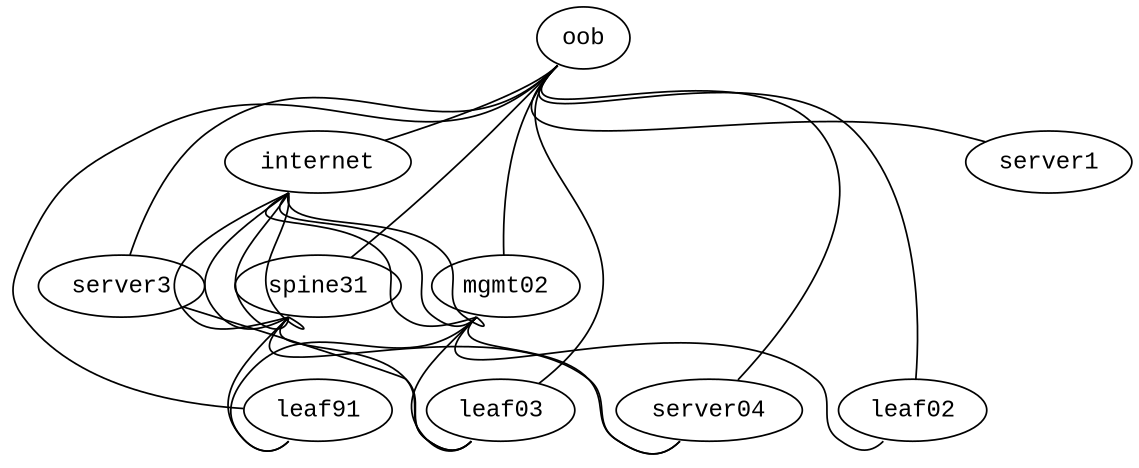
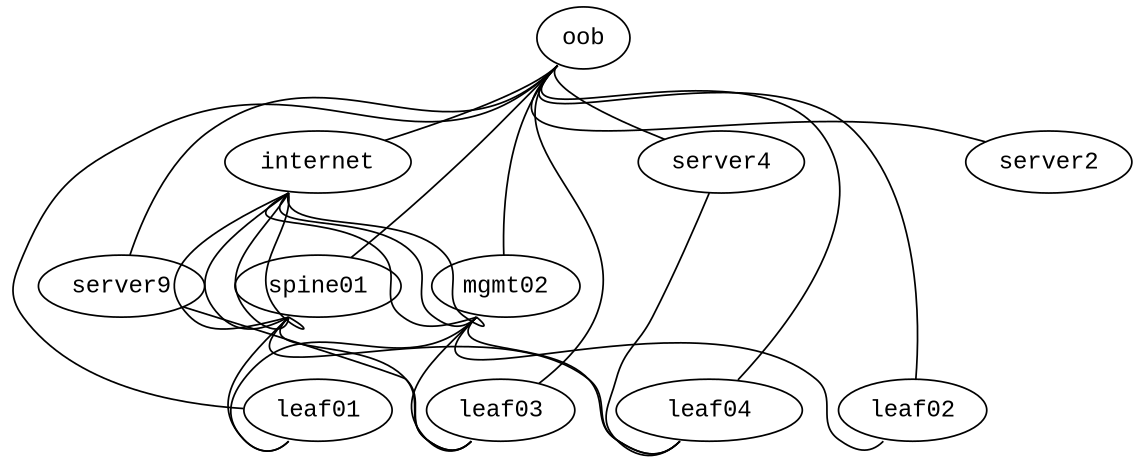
none -> (721, 162)
(1049, 162) -> (1049, 162)
(122, 286) -> (122, 286)
(318, 286) -> (318, 286)
(318, 410) -> (318, 410)
(709, 410) -> (709, 410)
